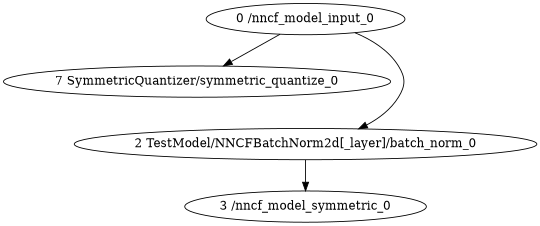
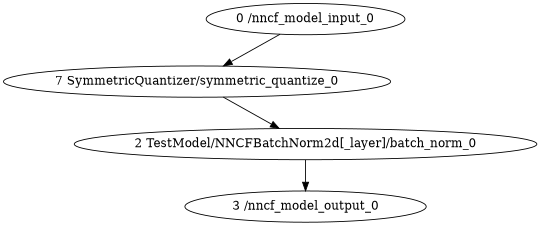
(403, 75) -> (247, 111)
(306, 207) -> (306, 207)
